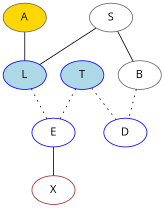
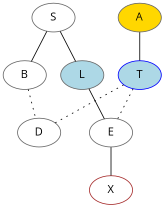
(25, 46) -> (140, 46)
(25, 75) -> (82, 75)
(39, 104) -> (97, 105)
(54, 133) -> (111, 133)
(125, 133) -> (39, 133)
